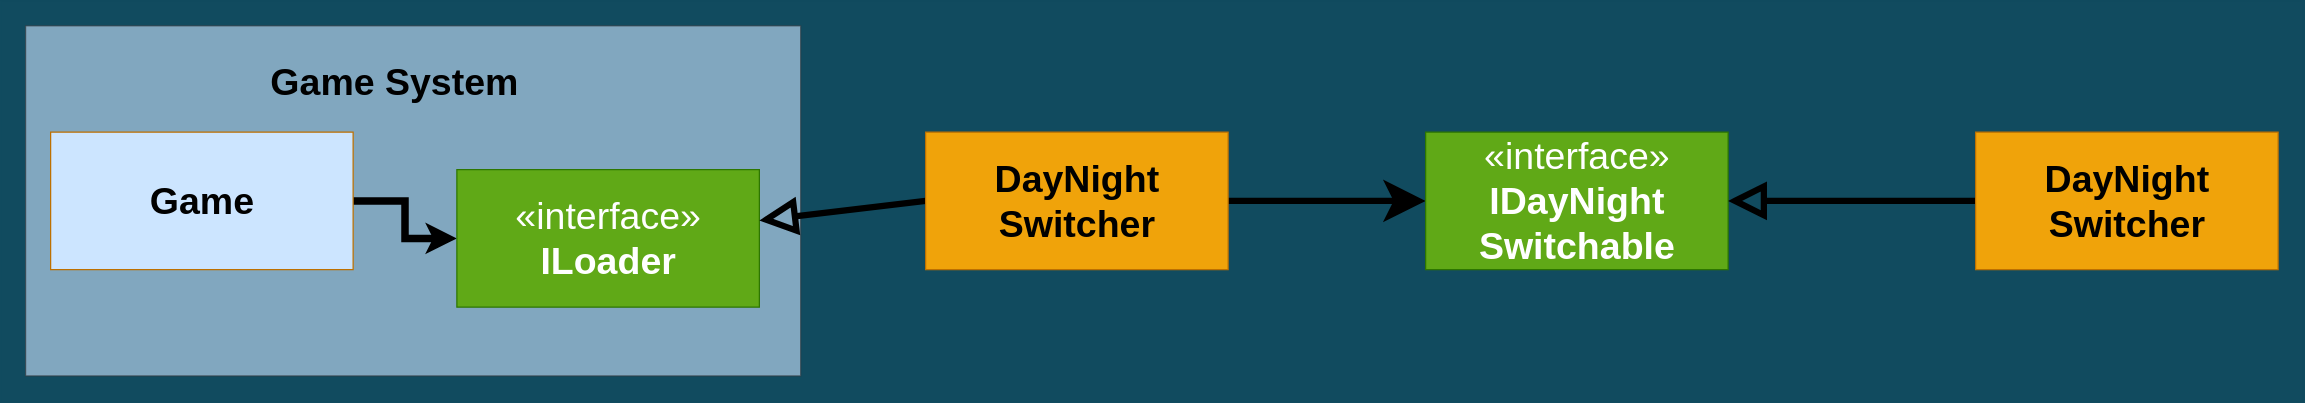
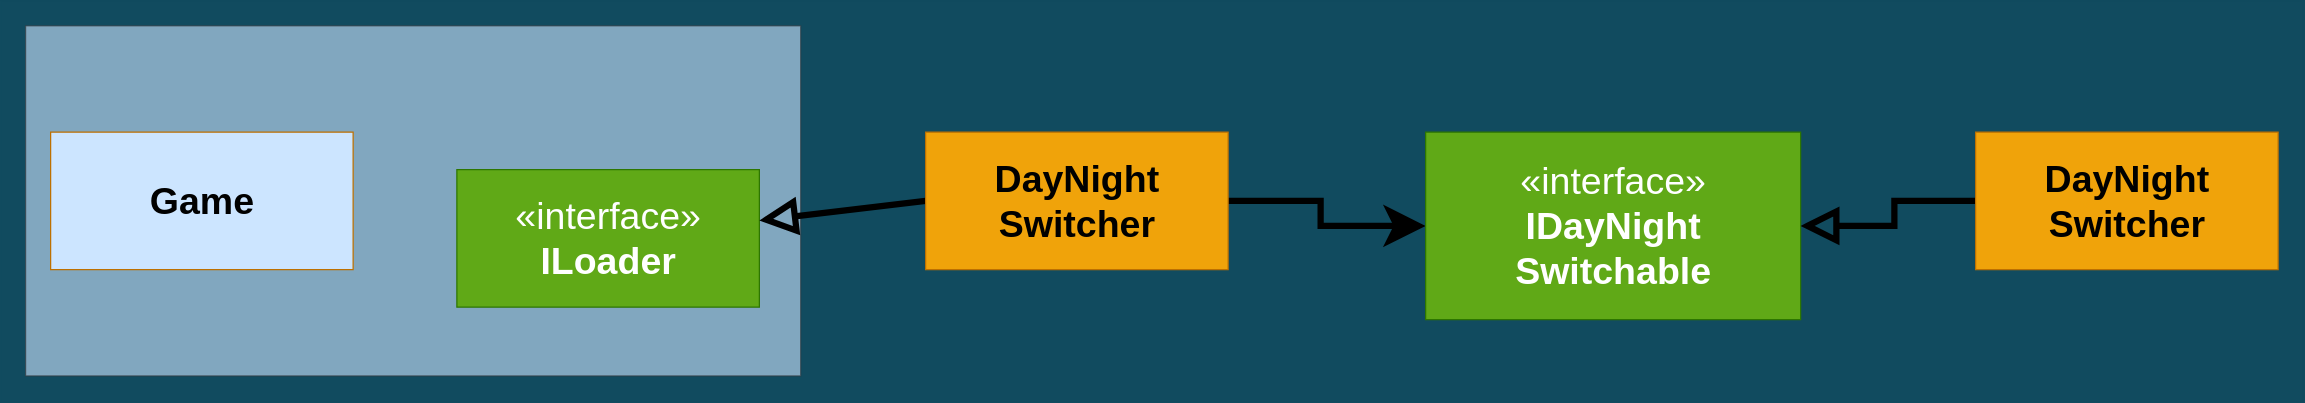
(394, 82) -> none
(1577, 201) -> (1613, 226)
(405, 210) -> none
